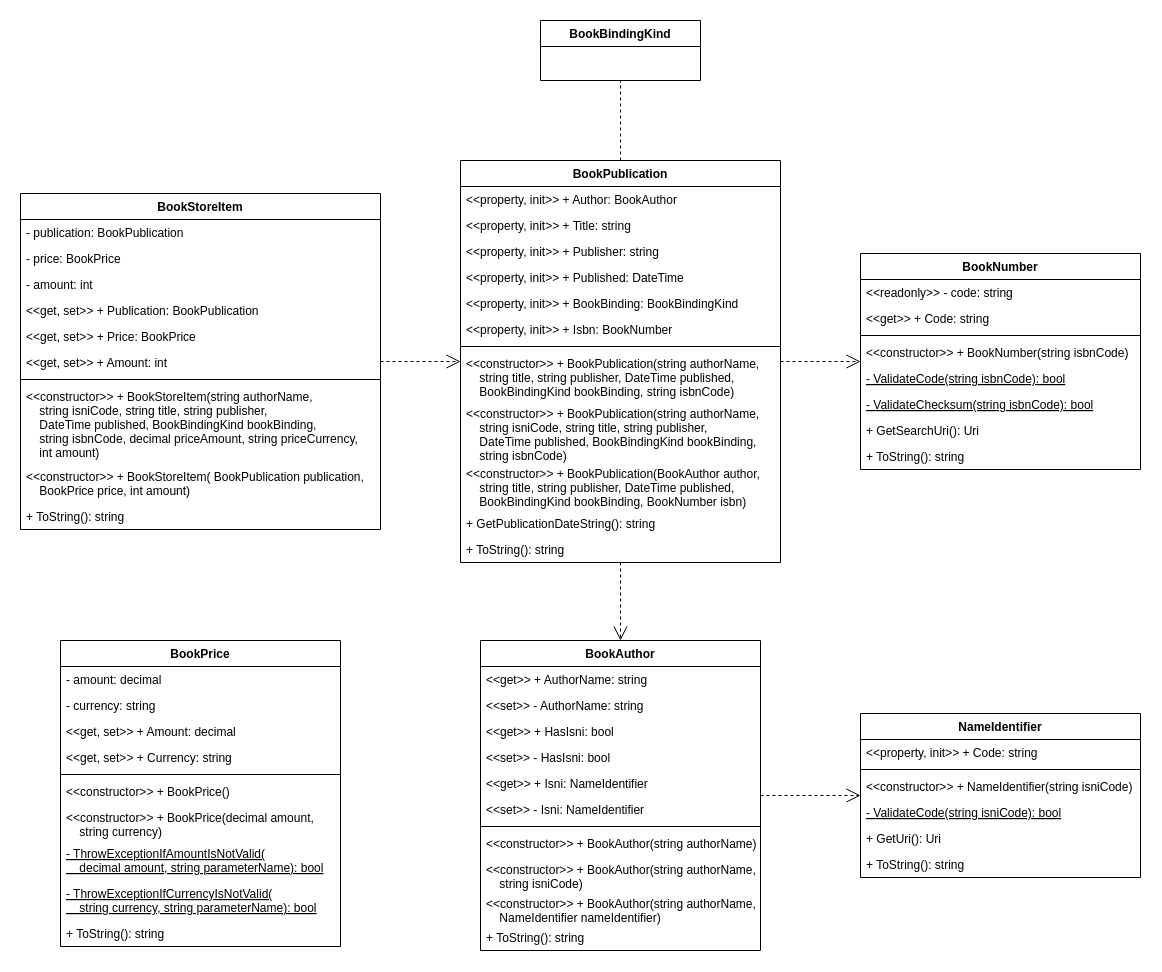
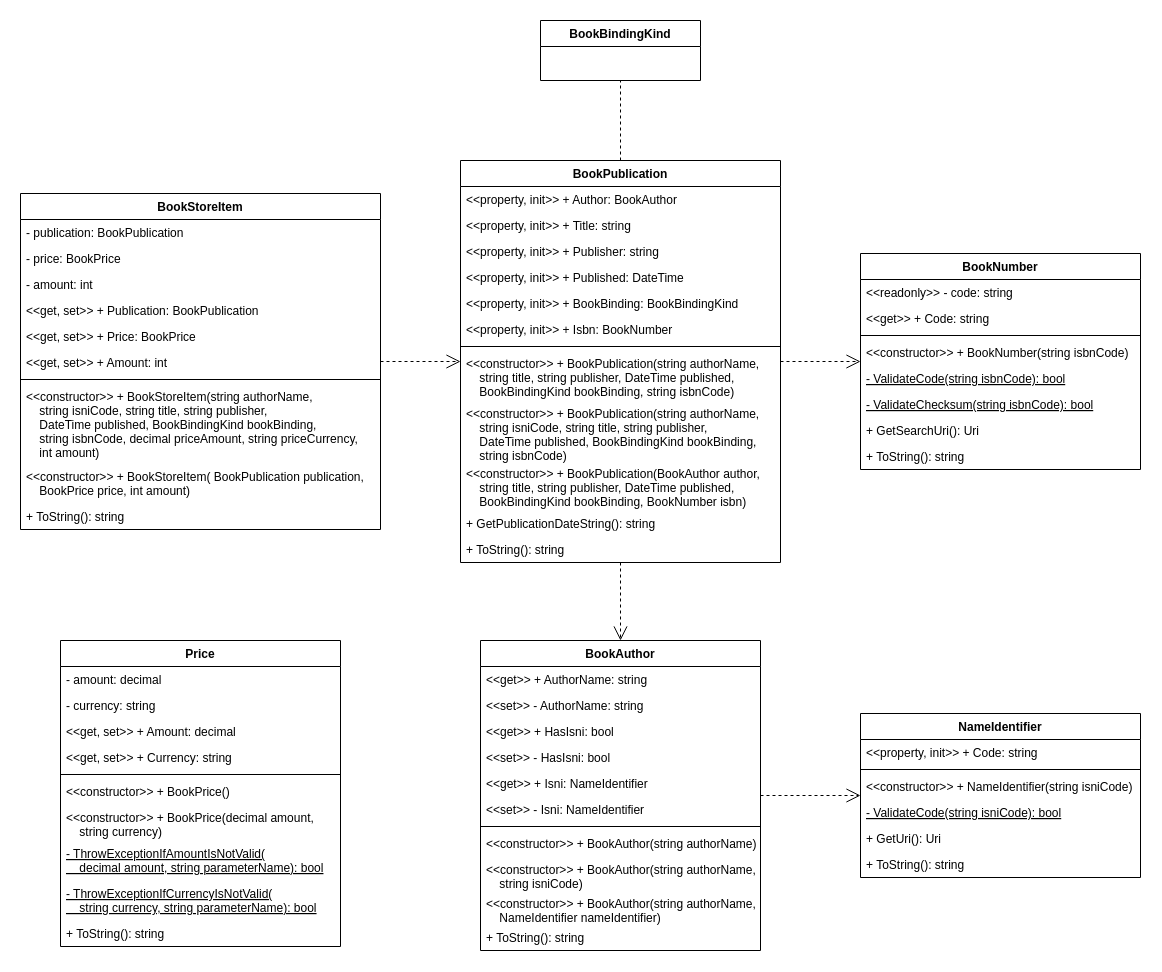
(200, 654) -> (200, 654)
